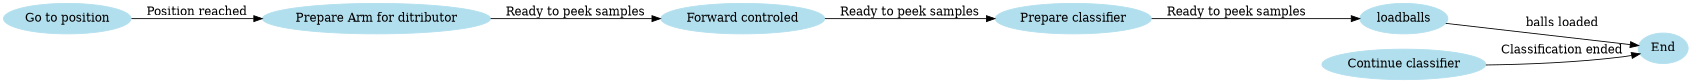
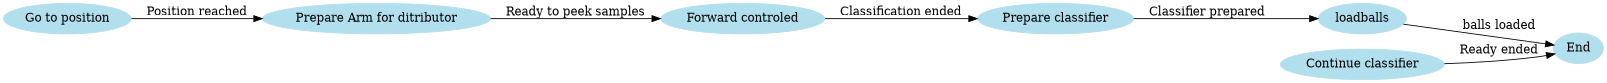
(910, 12) -> (901, 12)
(1237, 12) -> (1207, 12)
(1562, 50) -> (1499, 50)
